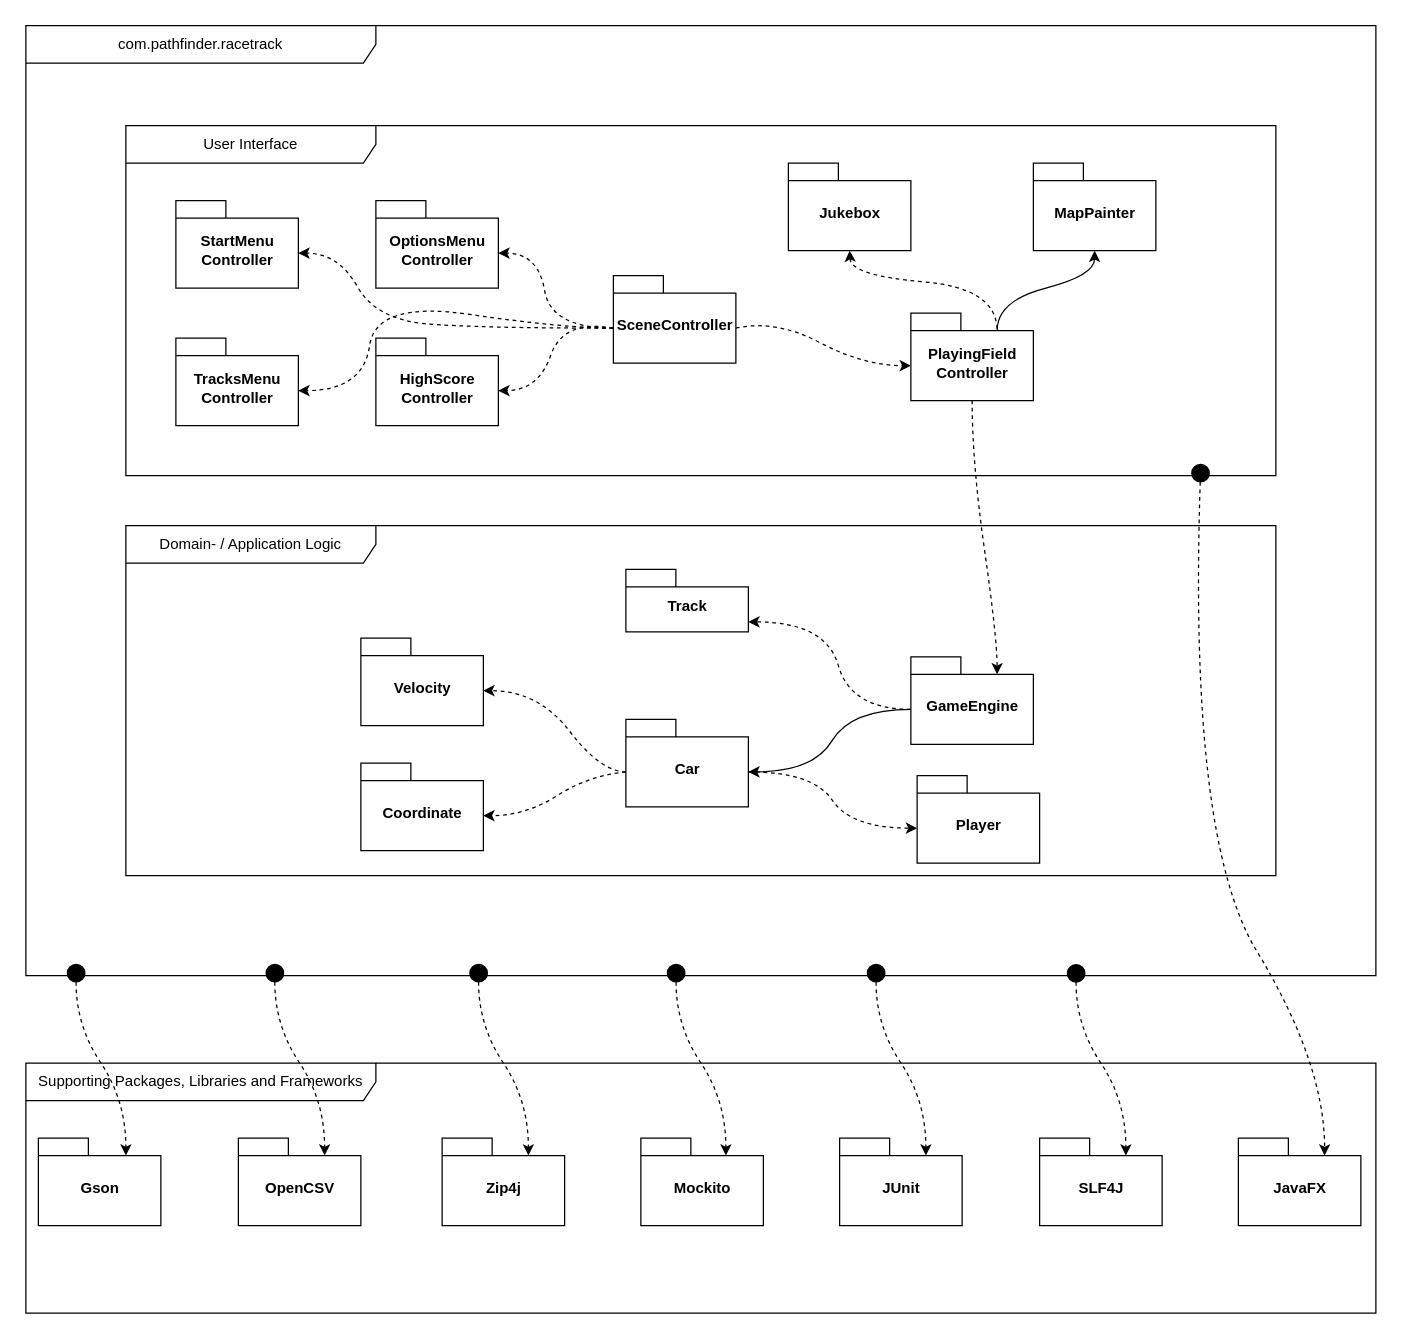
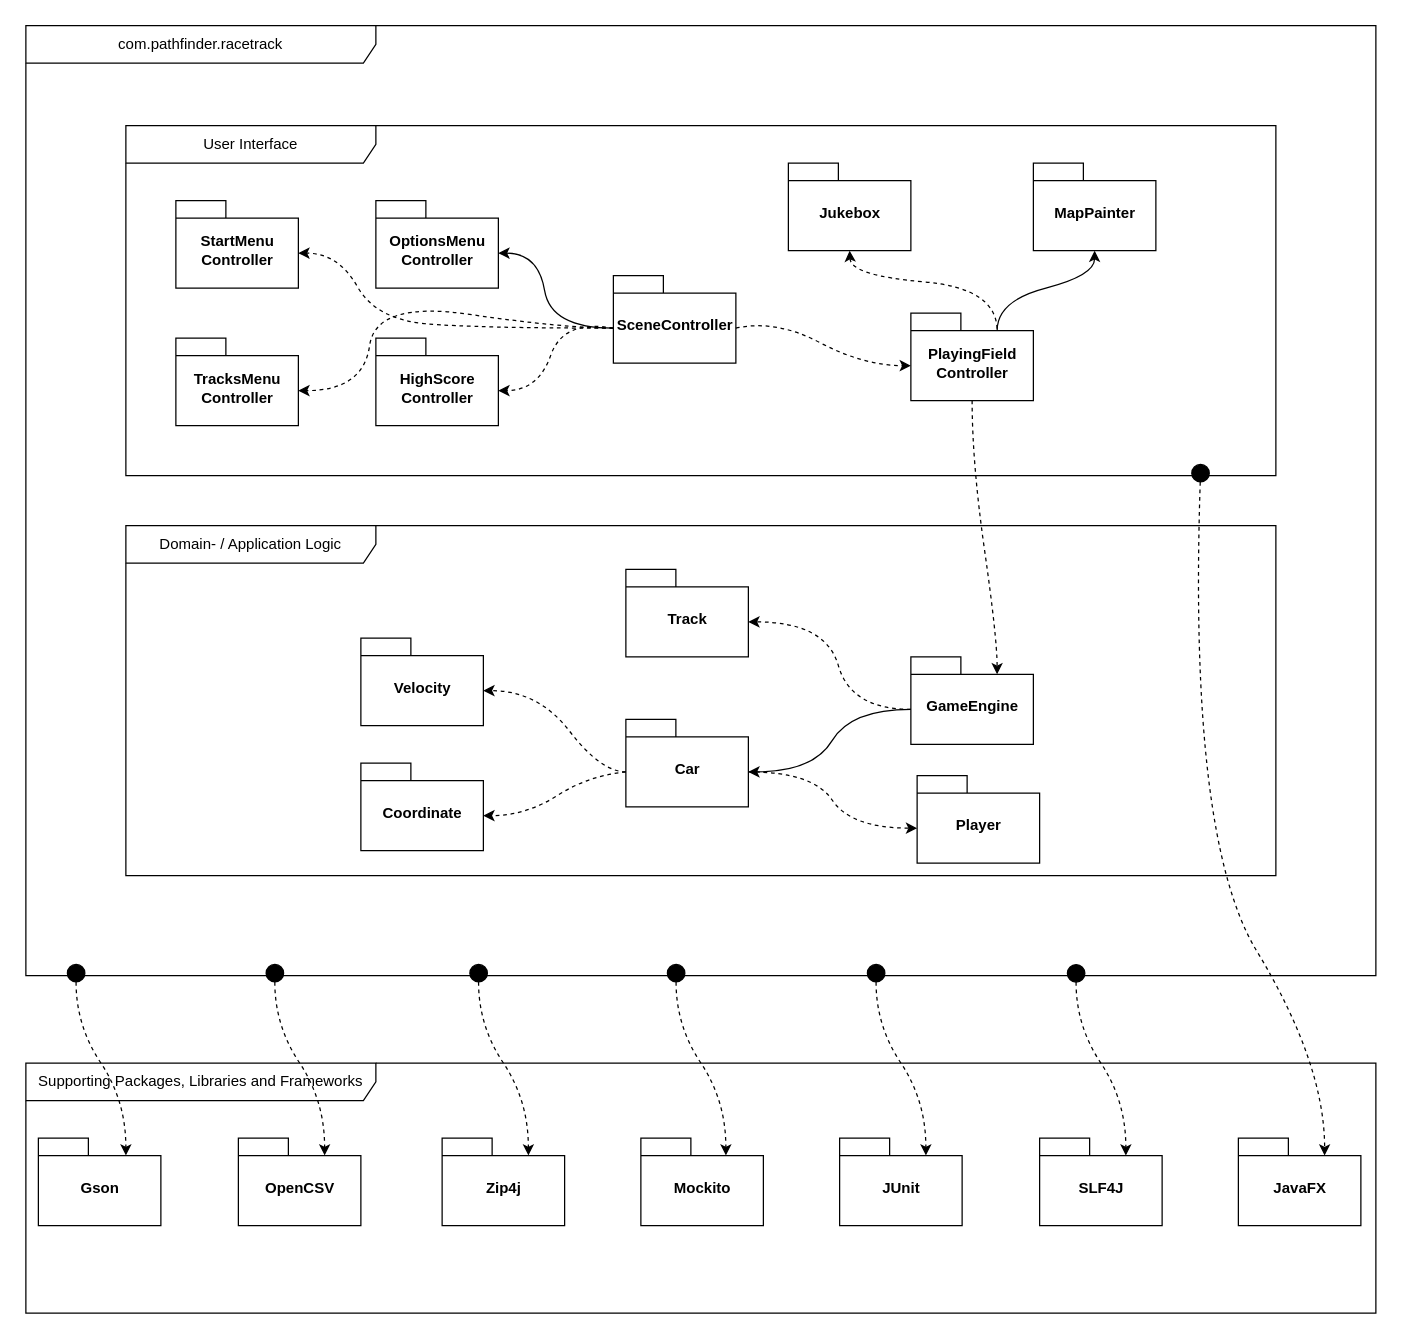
(544, 289) -> (544, 289)
(687, 601) -> (687, 613)
